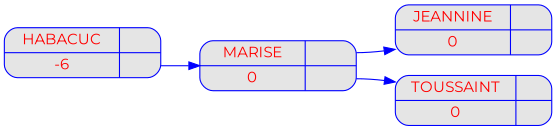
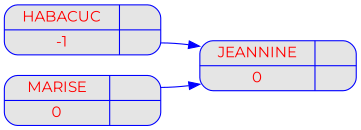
(62, 65) -> (62, 42)
(175, 66) -> (175, 43)
(474, 100) -> none
